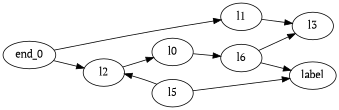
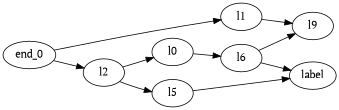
(313, 26) -> (313, 26)
(145, 80) -> (132, 86)
